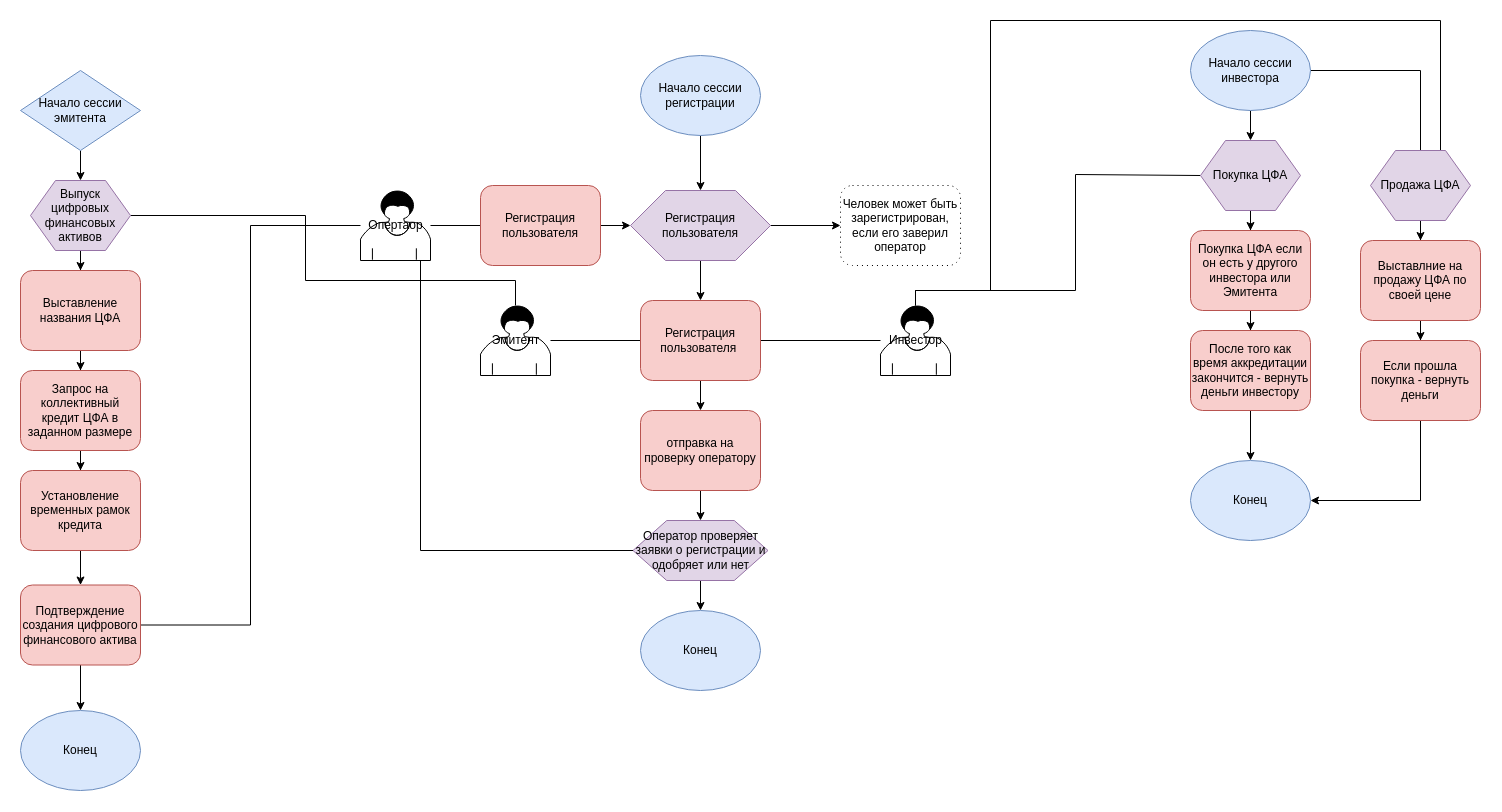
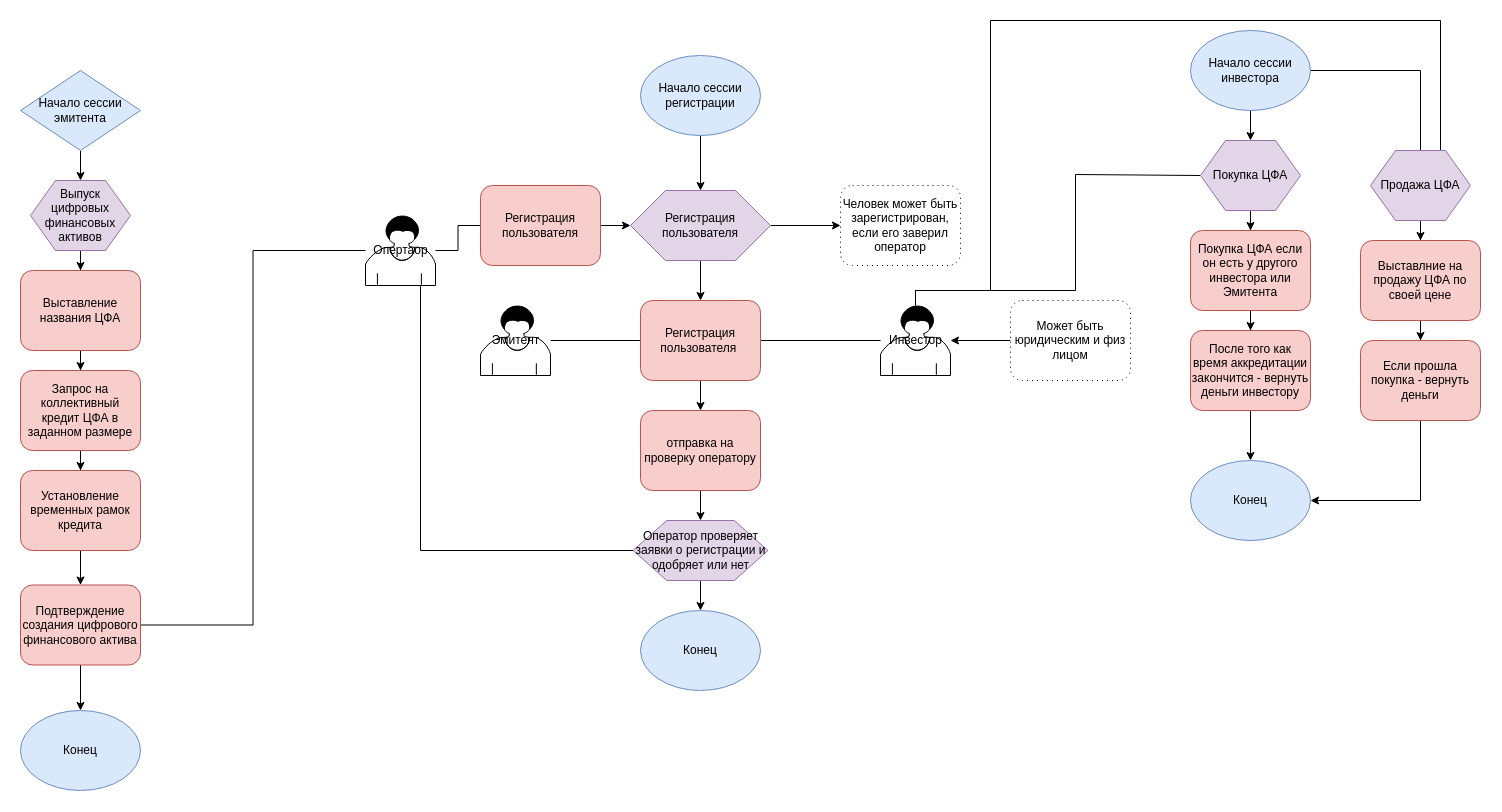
(293, 216) -> none
(396, 226) -> (401, 251)
none -> (984, 341)
none -> (1071, 341)
